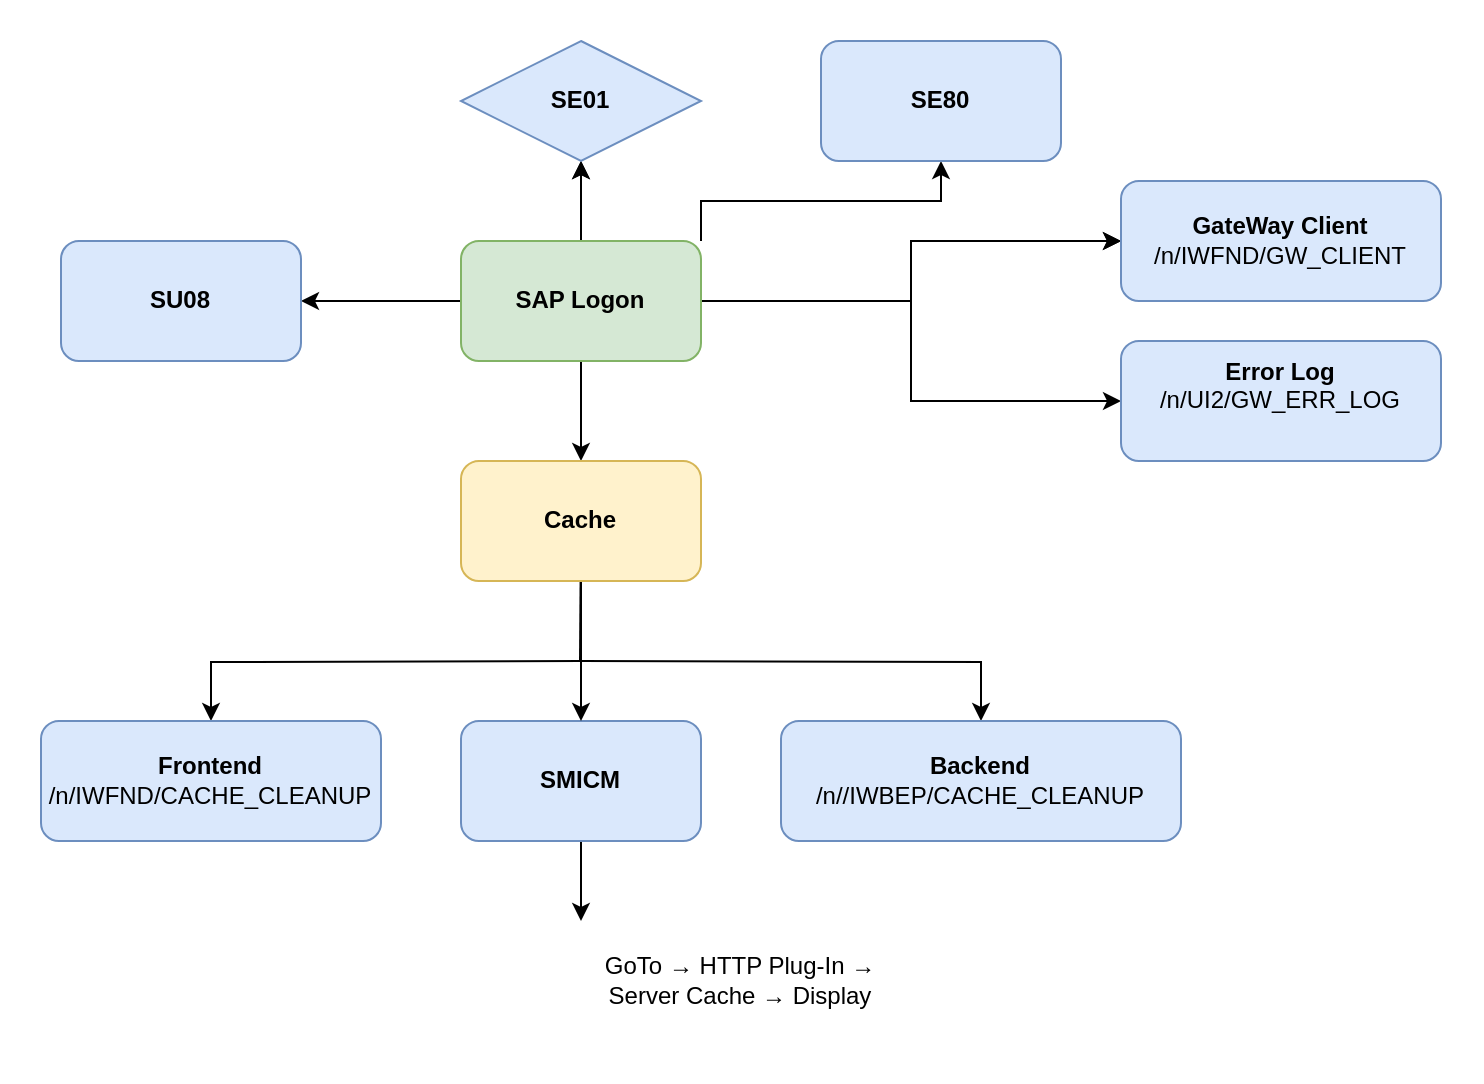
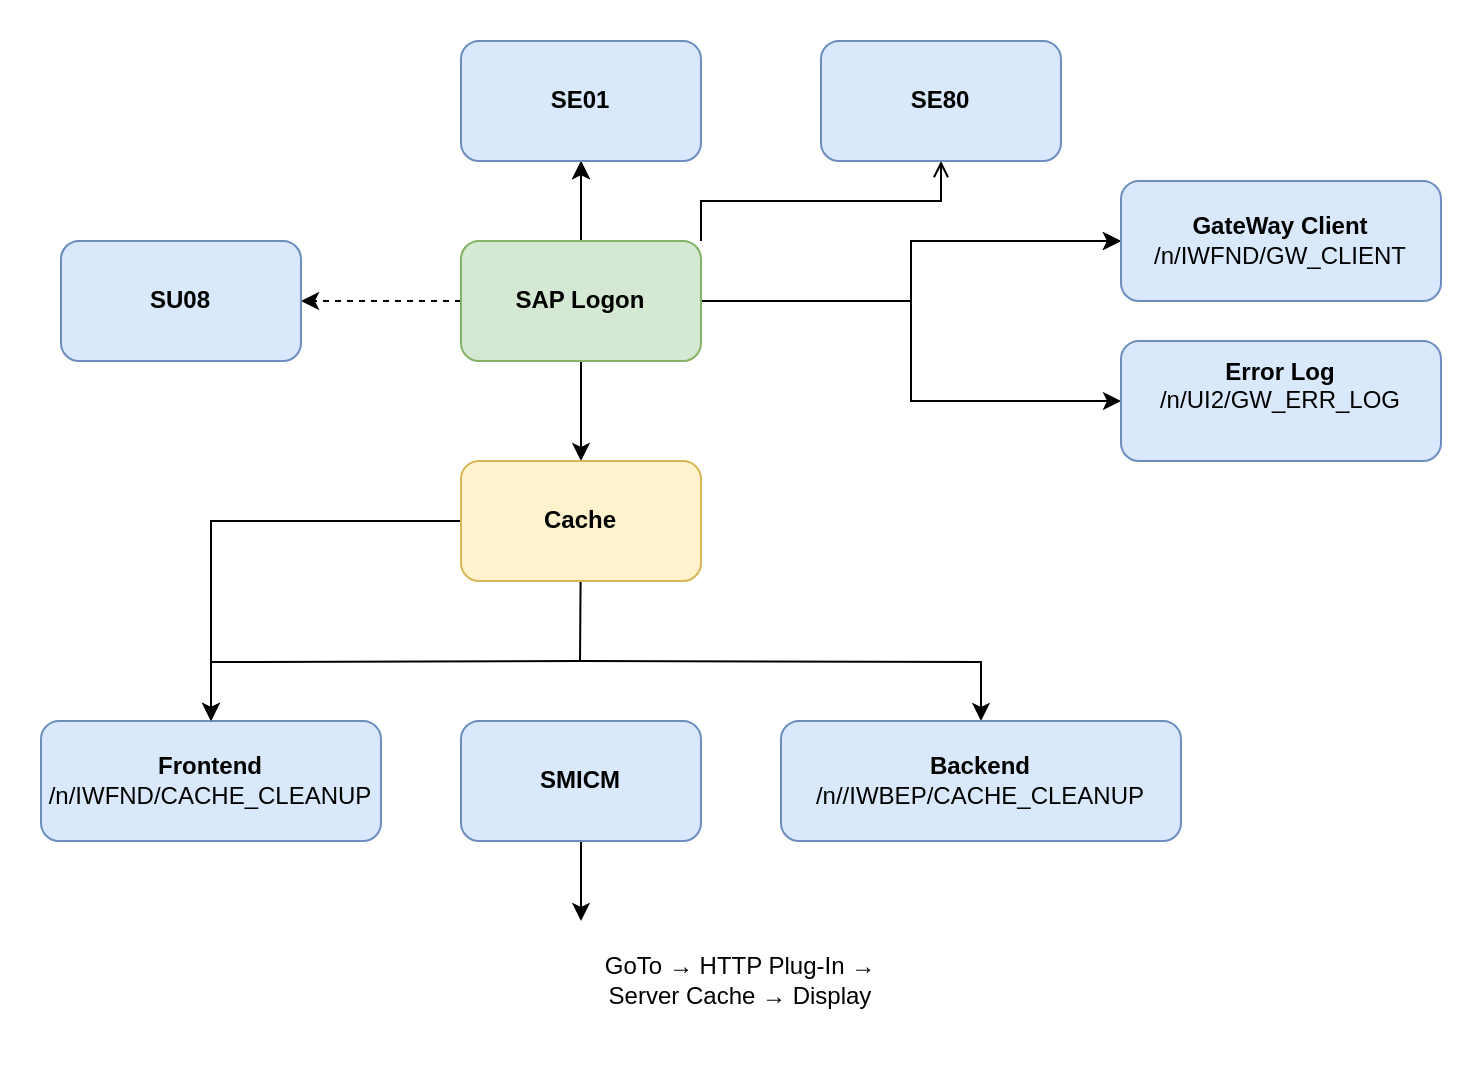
(581, 101) -> (581, 101)
(941, 176) -> (941, 173)
(387, 301) -> (387, 301)
(581, 686) -> (268, 521)
